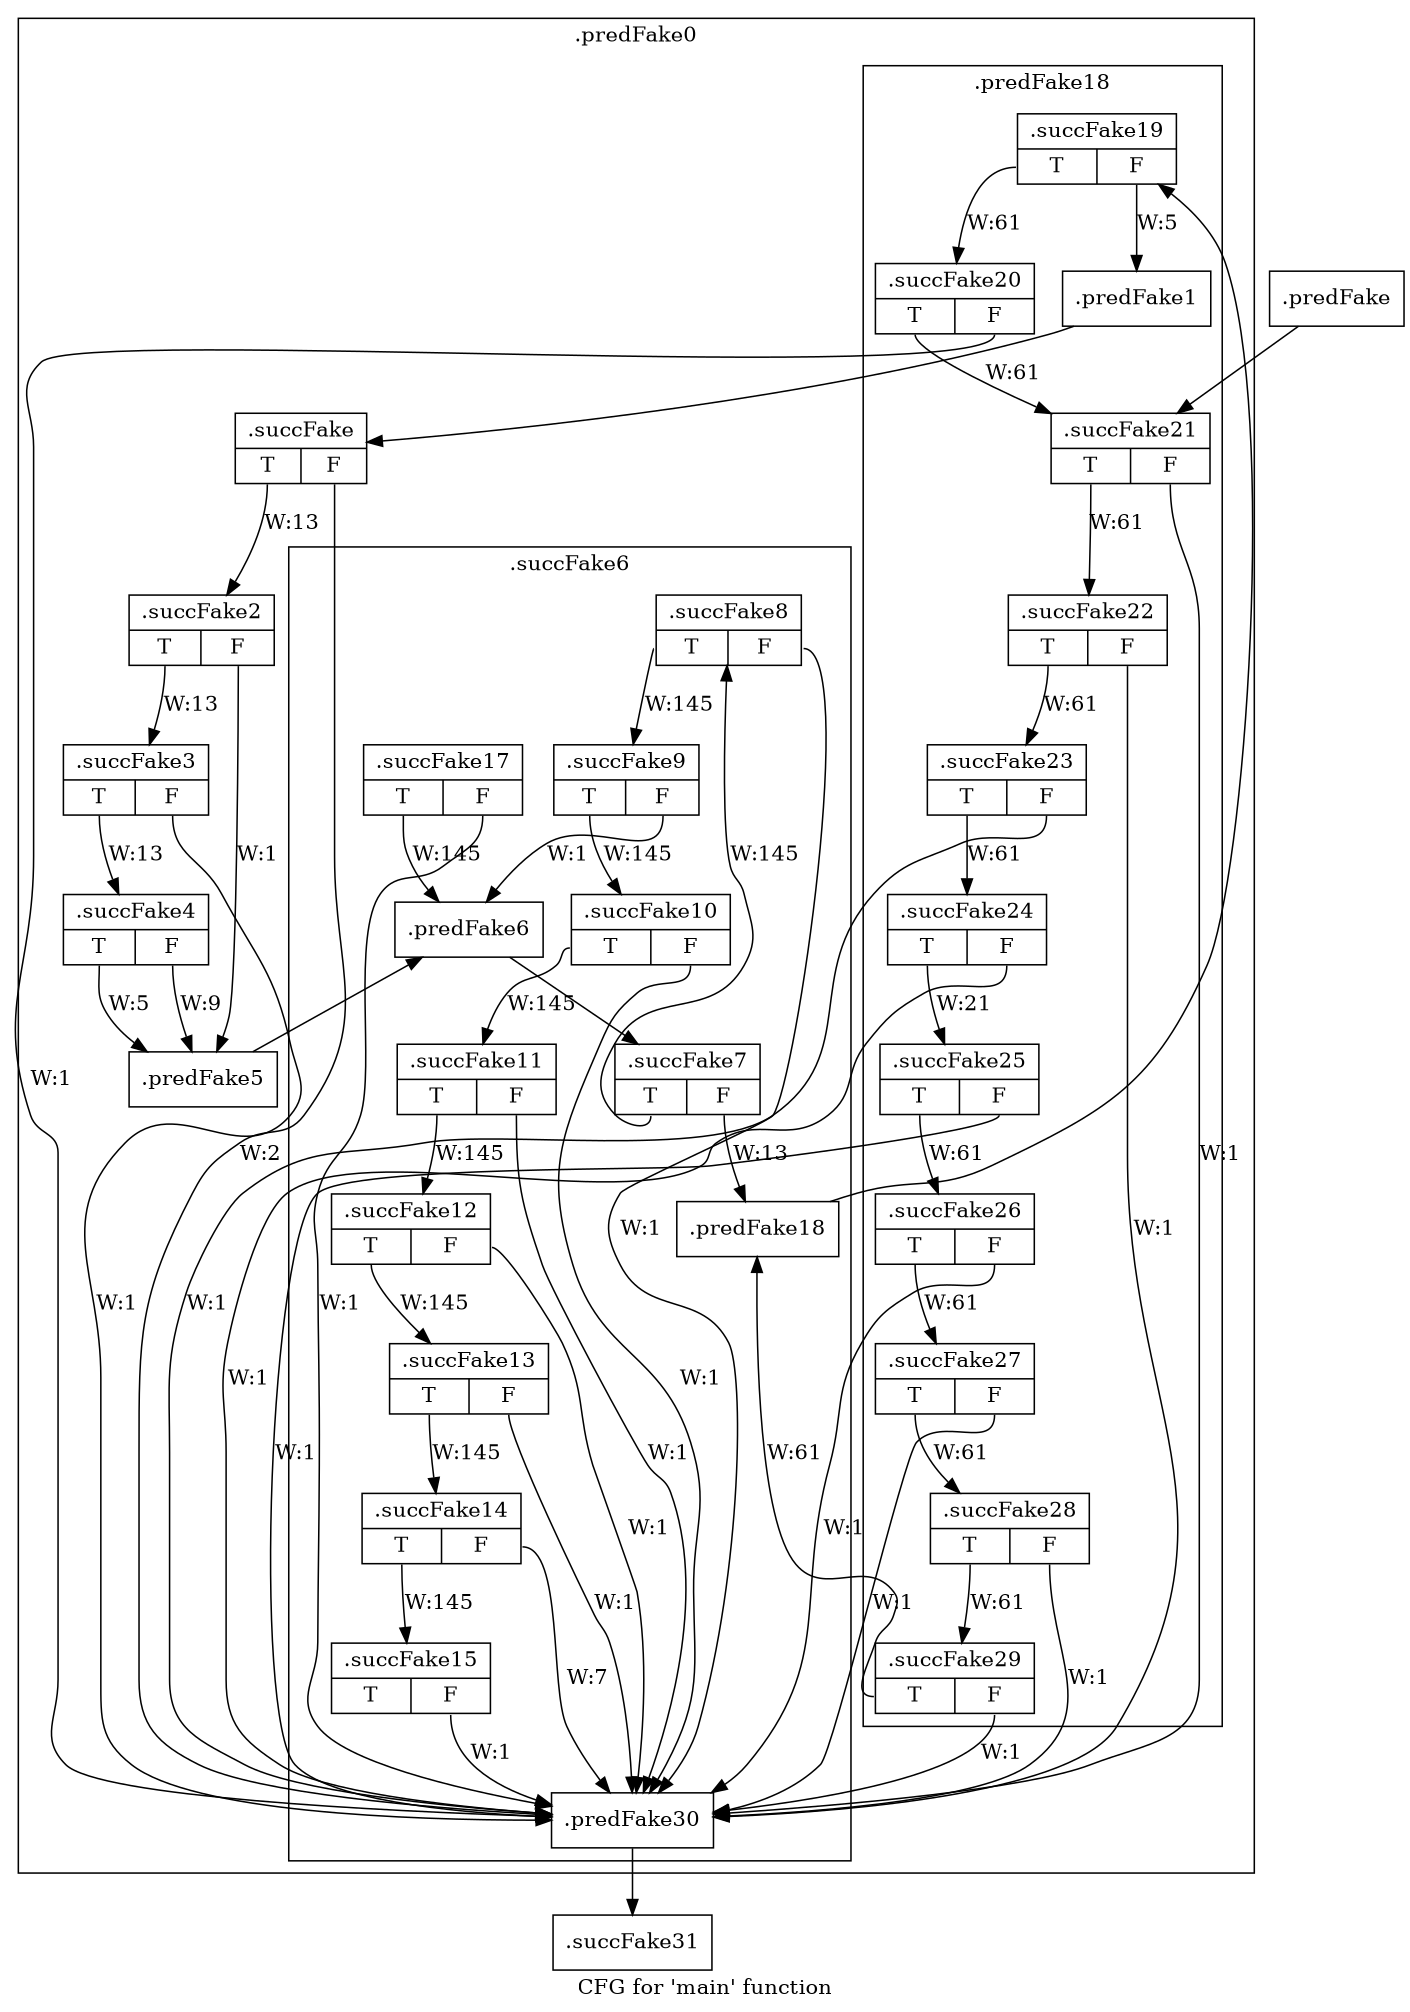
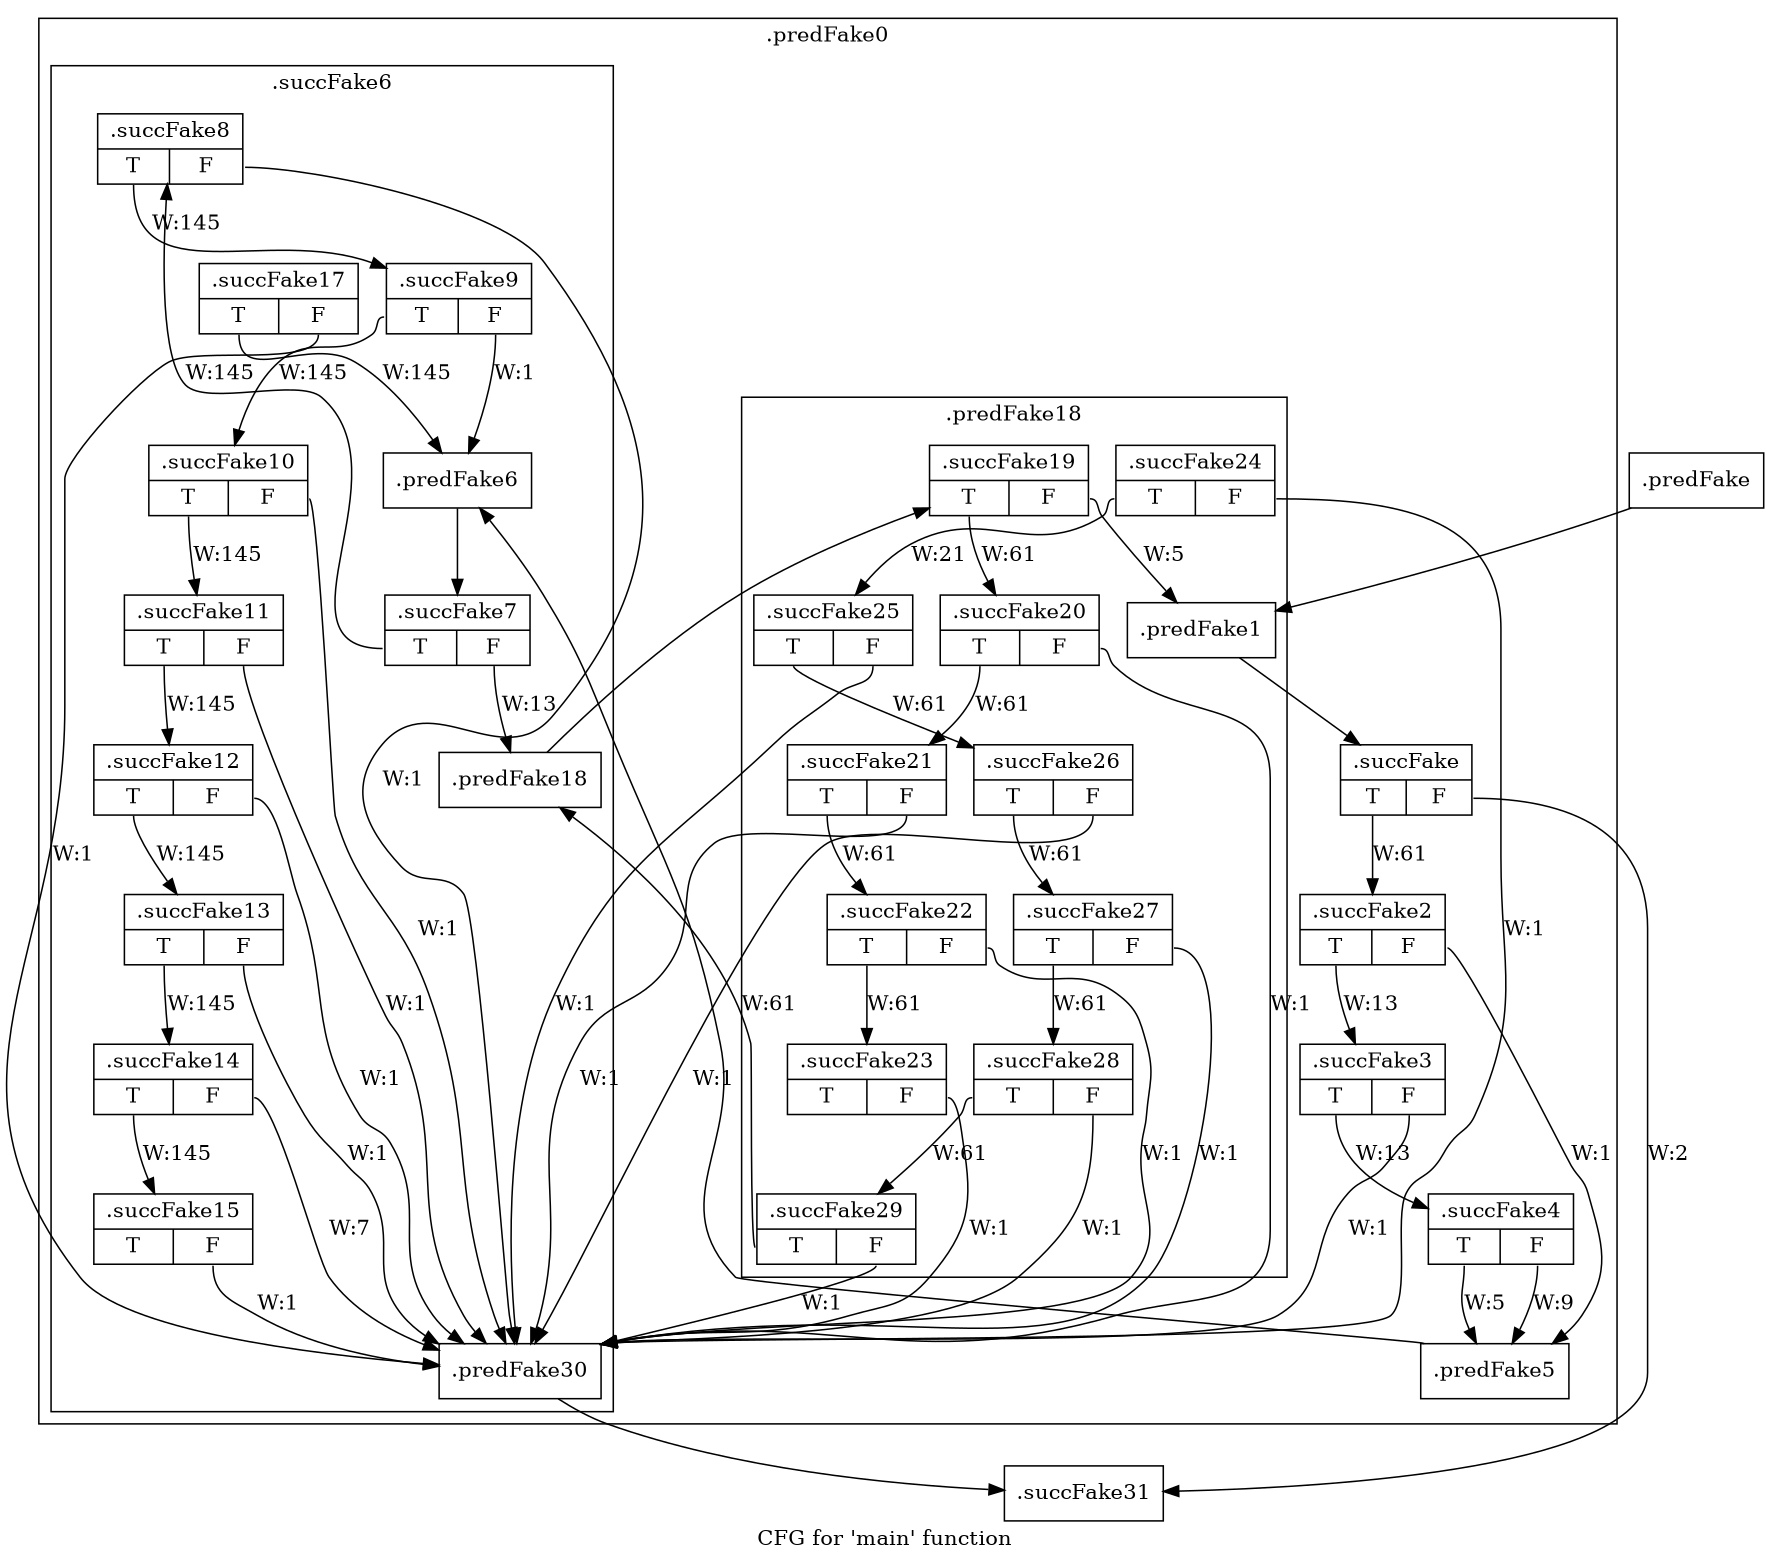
(1233, 373) -> (1462, 561)
(293, 523) -> (1401, 855)
(967, 852) -> none
(159, 1269) -> (1648, 1279)
